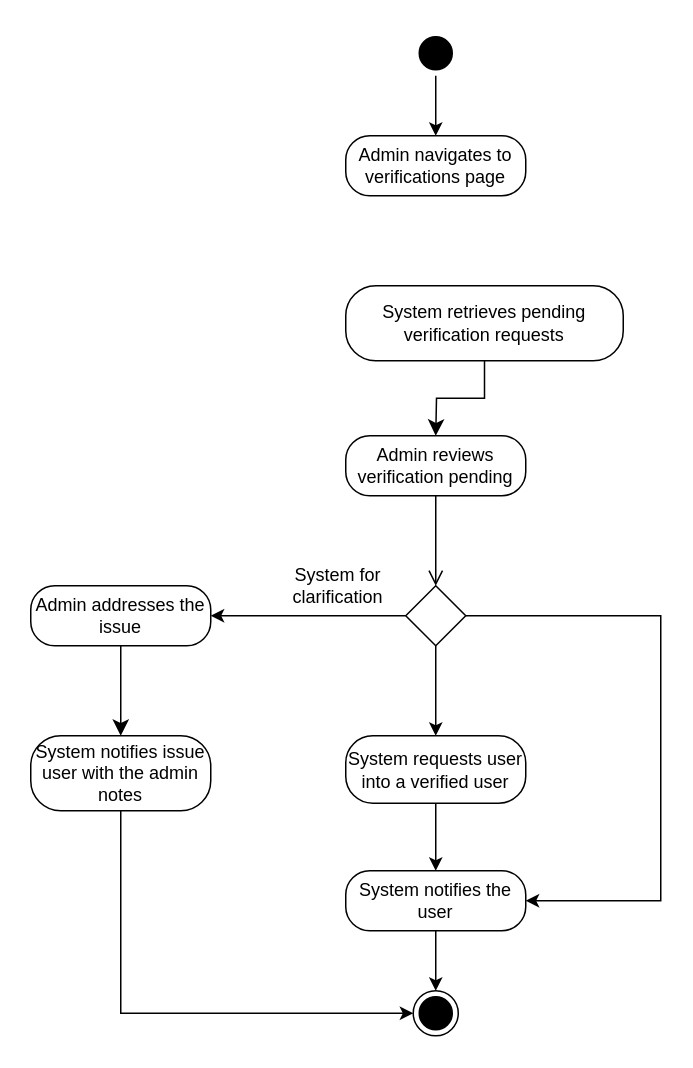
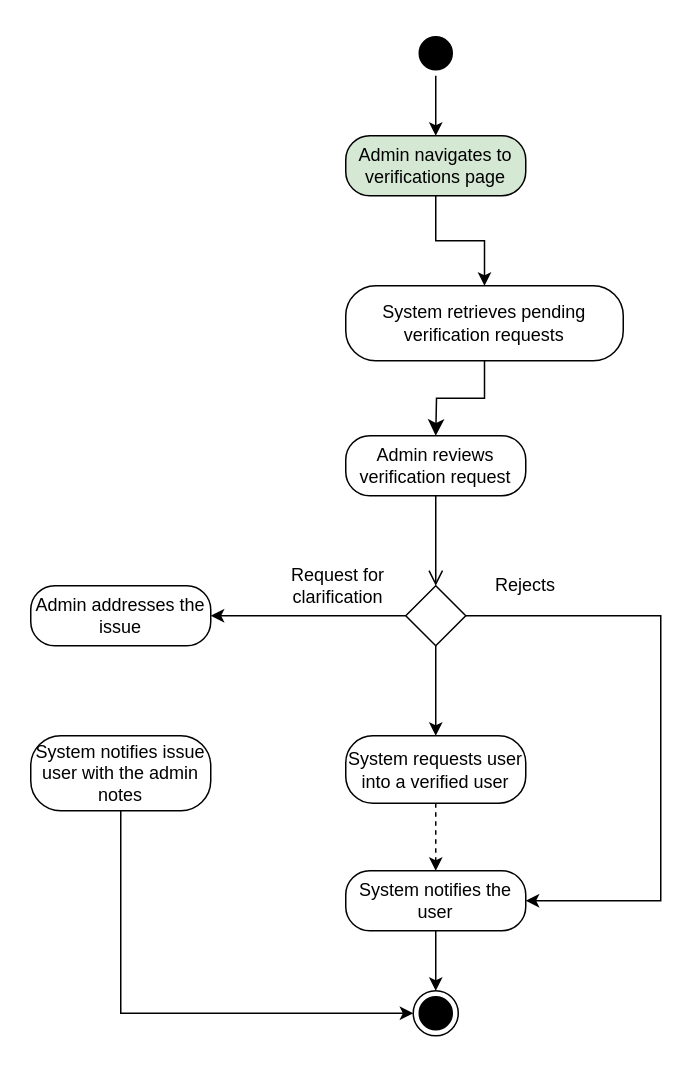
(436, 166) -> (436, 166)
none -> (455, 241)
(436, 466) -> (436, 466)
(338, 586) -> (338, 586)
none -> (526, 586)
(121, 685) -> none
(436, 831) -> (436, 831)
